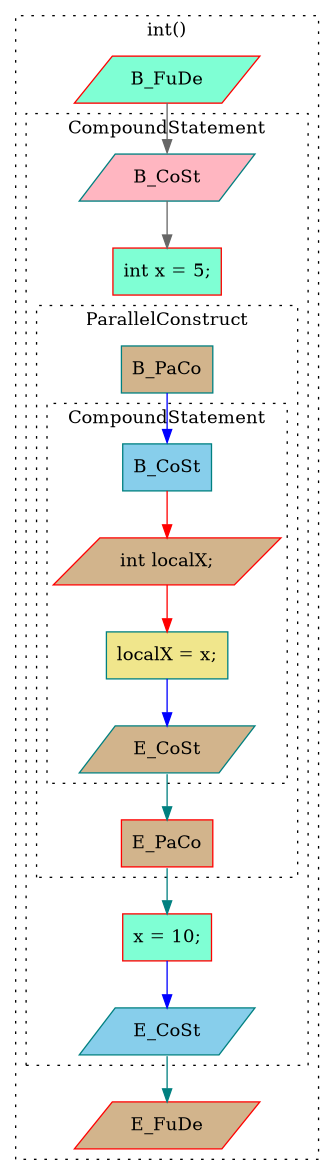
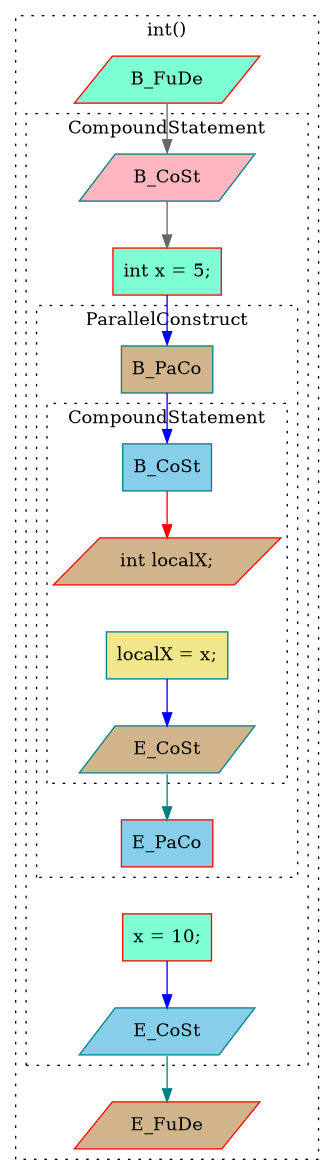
none -> (167, 314)
(167, 602) -> none
(167, 843) -> (167, 843)
(167, 885) -> none
